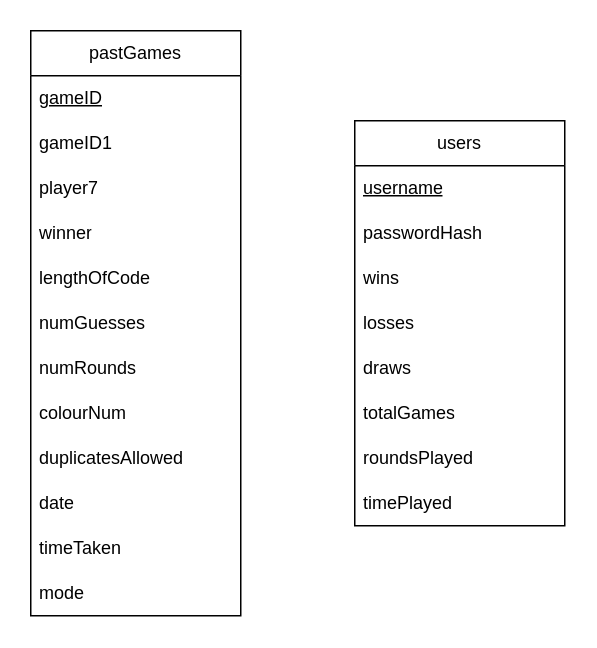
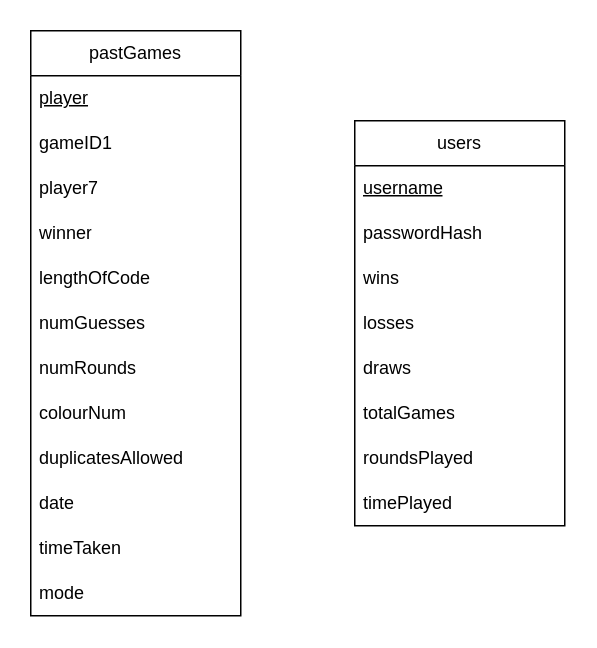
(70, 98) -> (68, 98)
